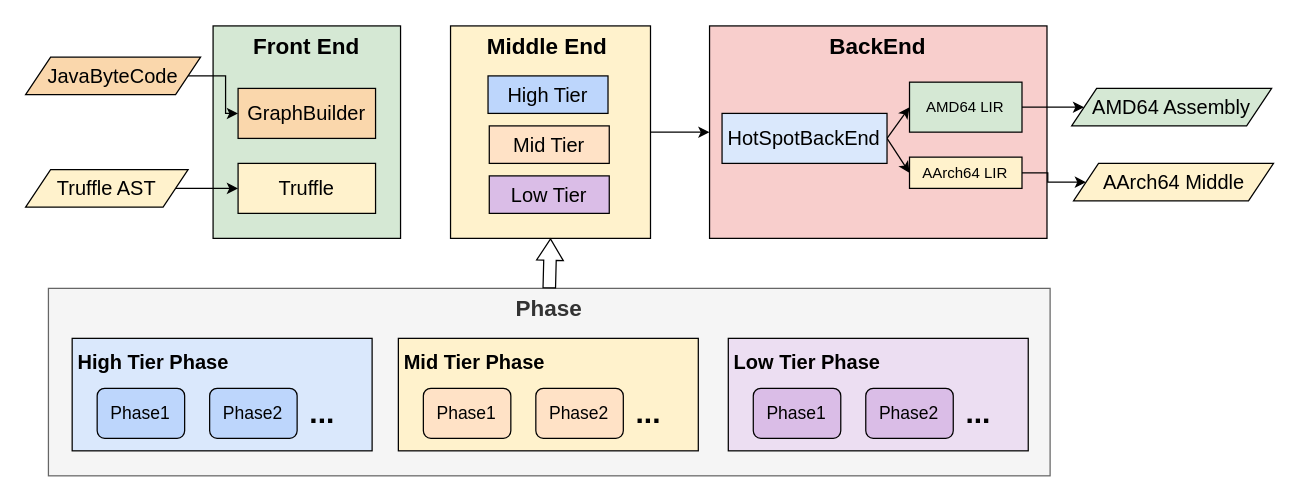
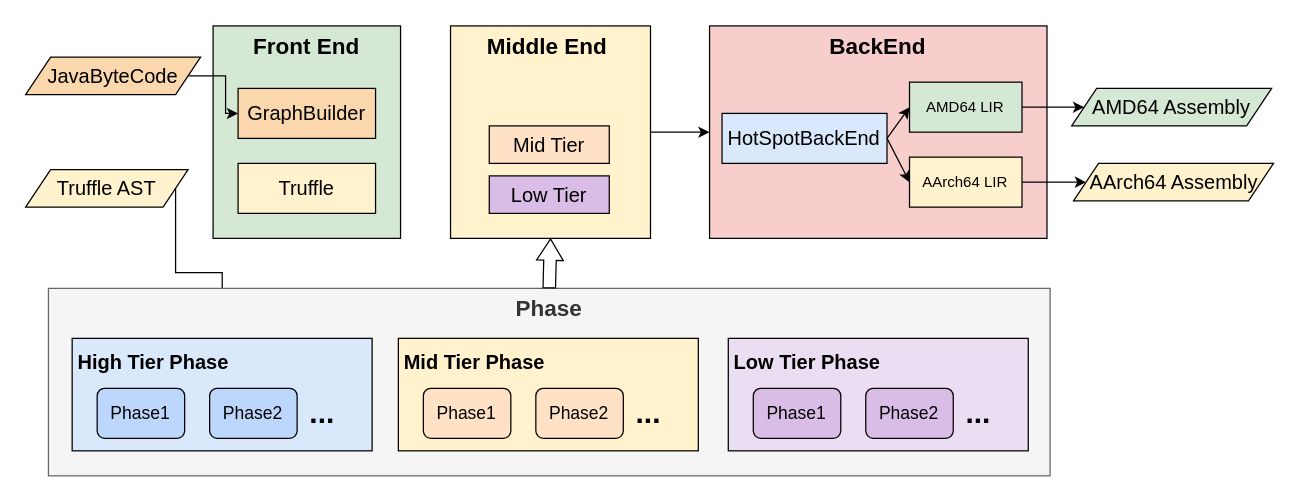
(548, 94) -> none
(966, 173) -> (966, 182)
(1174, 182) -> (1174, 182)
(203, 188) -> (176, 261)
